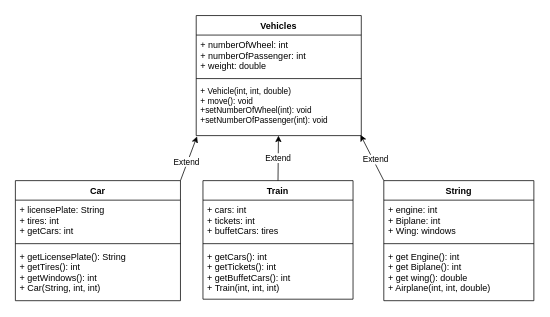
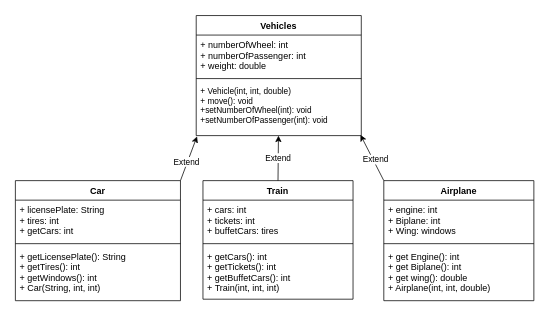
(458, 191) -> (458, 191)
